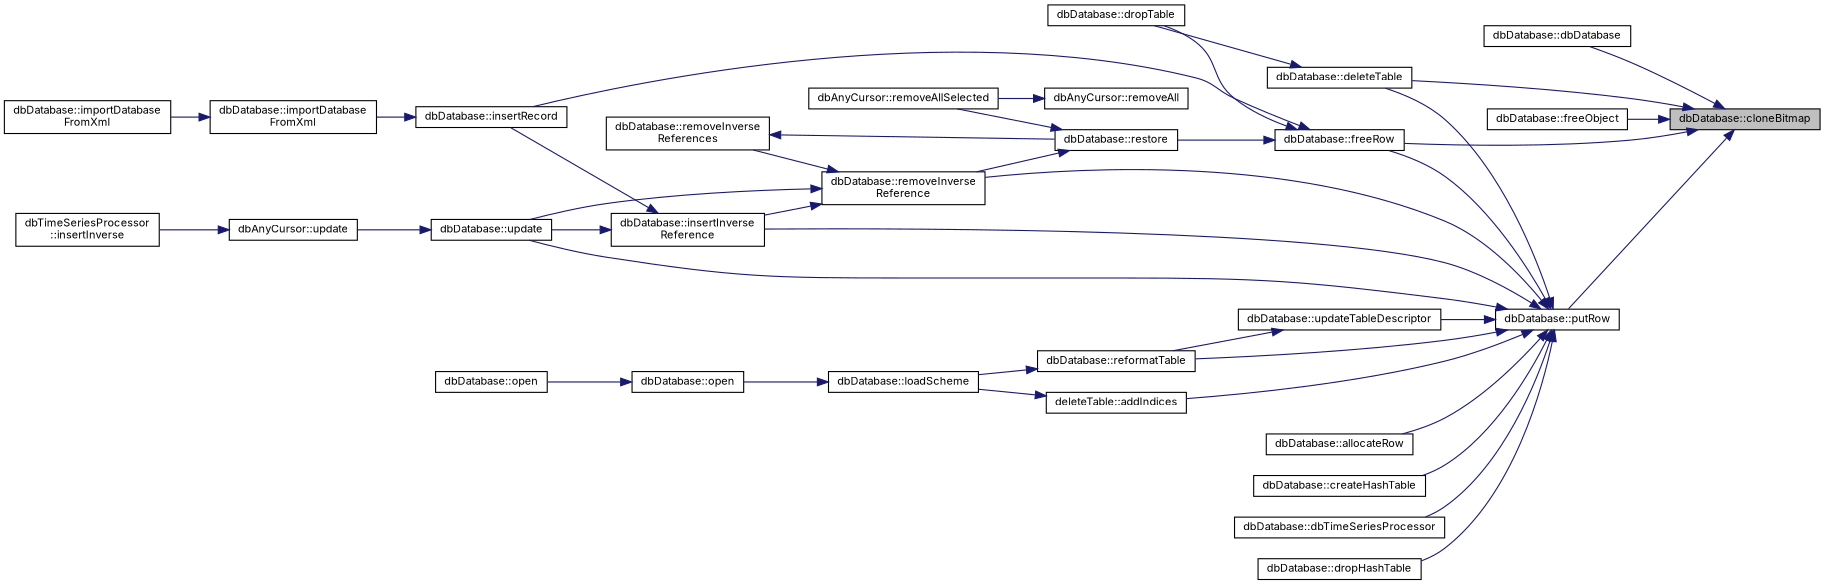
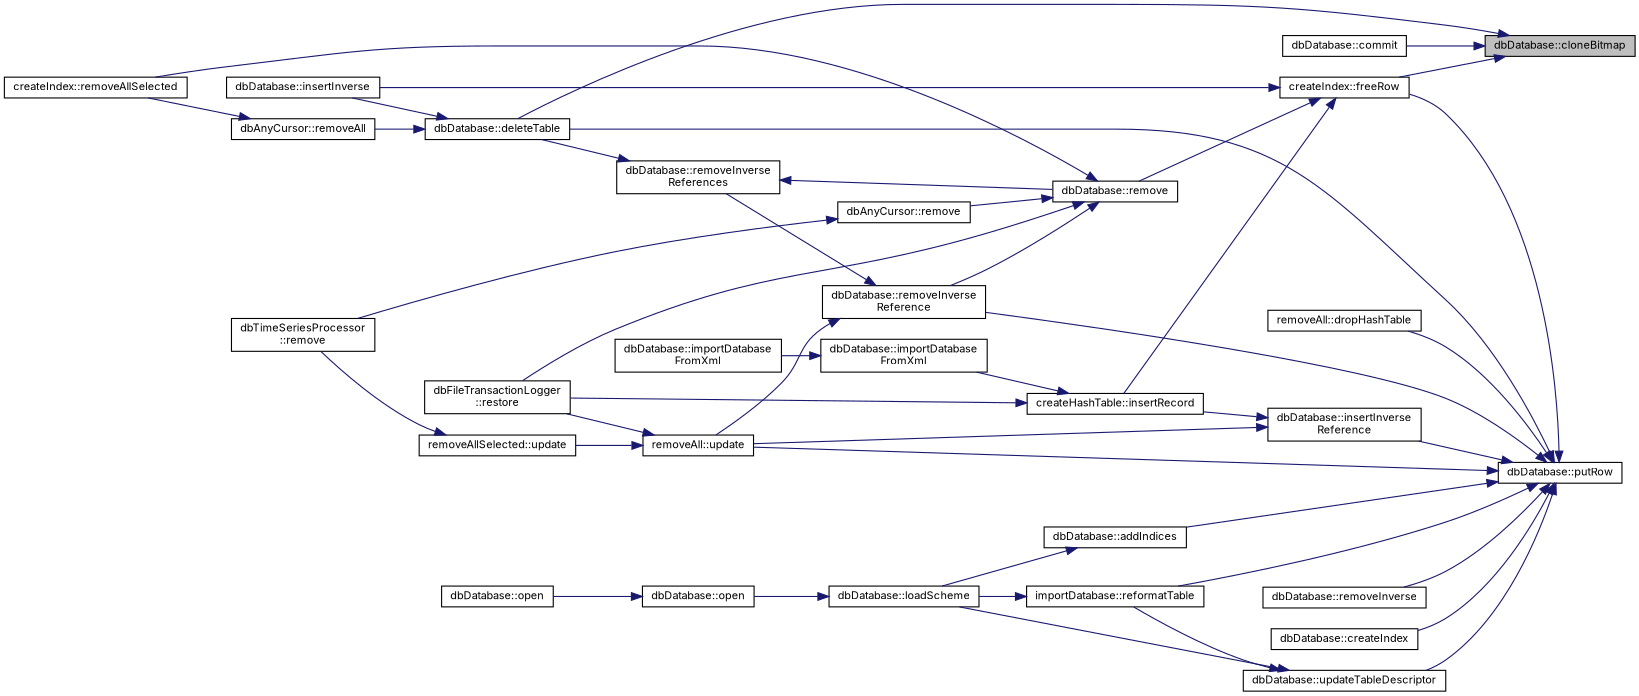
(1116, 15) -> (303, 88)
(1557, 36) -> (1345, 46)
(903, 98) -> (96, 88)
(491, 117) -> (1115, 404)
(1557, 119) -> none
none -> (394, 129)
(1116, 140) -> (1115, 192)
(1340, 140) -> (1345, 88)
none -> (580, 149)
(788, 211) -> none
none -> (904, 212)
(1648, 223) -> none
(88, 230) -> (303, 335)
(293, 230) -> (497, 445)
(491, 230) -> (698, 445)
(1116, 361) -> (1115, 596)
none -> (497, 397)
(1116, 403) -> (1115, 537)
(1340, 444) -> none
(1340, 486) -> (1345, 598)
(1340, 528) -> (1345, 639)
(1340, 569) -> (1345, 321)
none -> (1119, 638)
